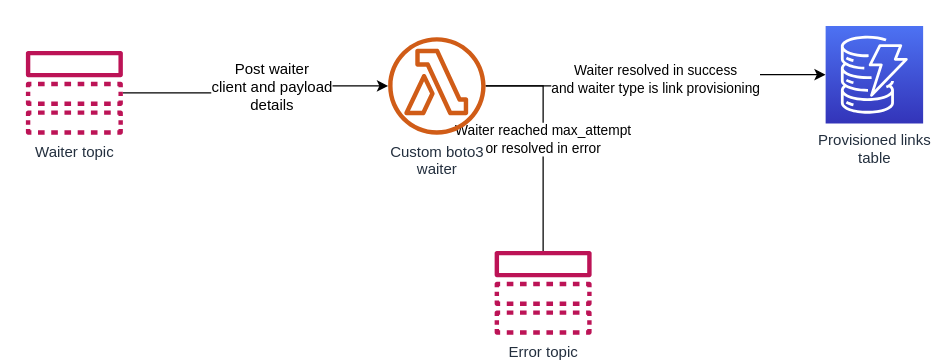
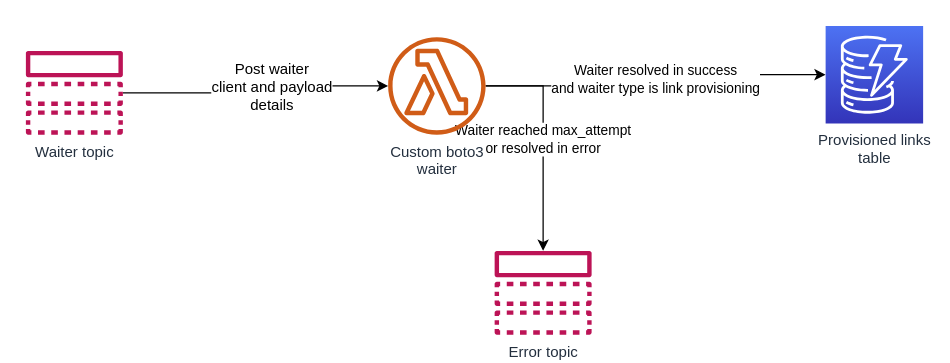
(543, 245) -> (543, 241)
